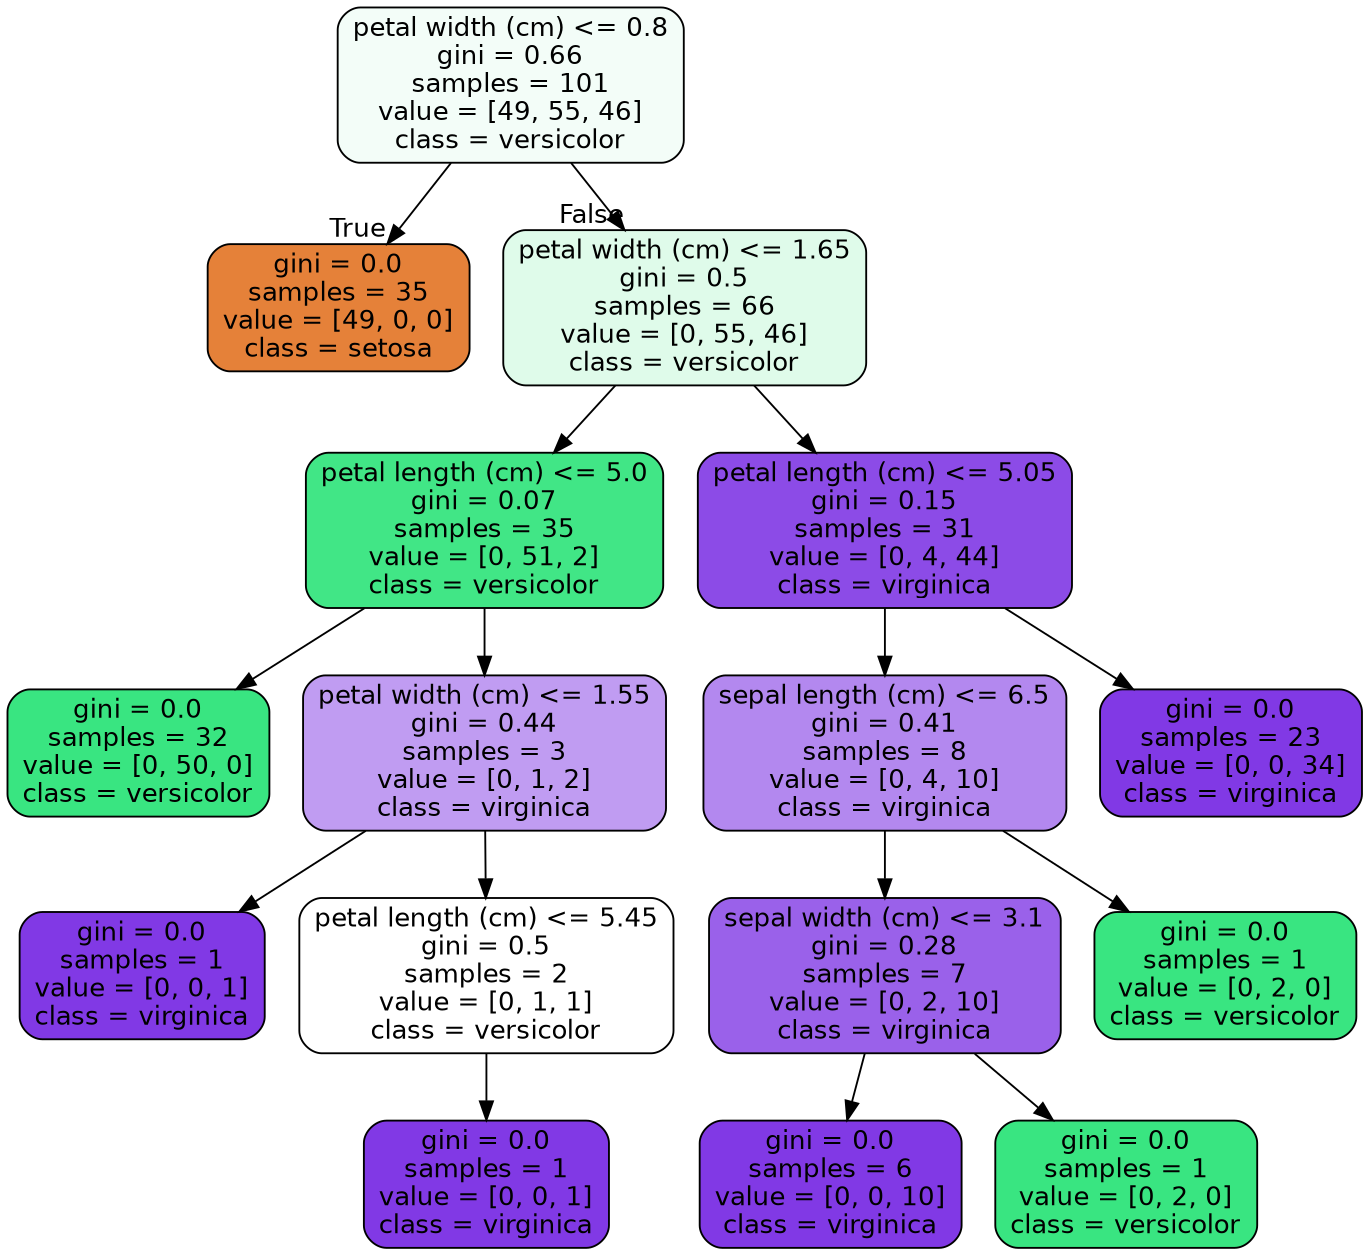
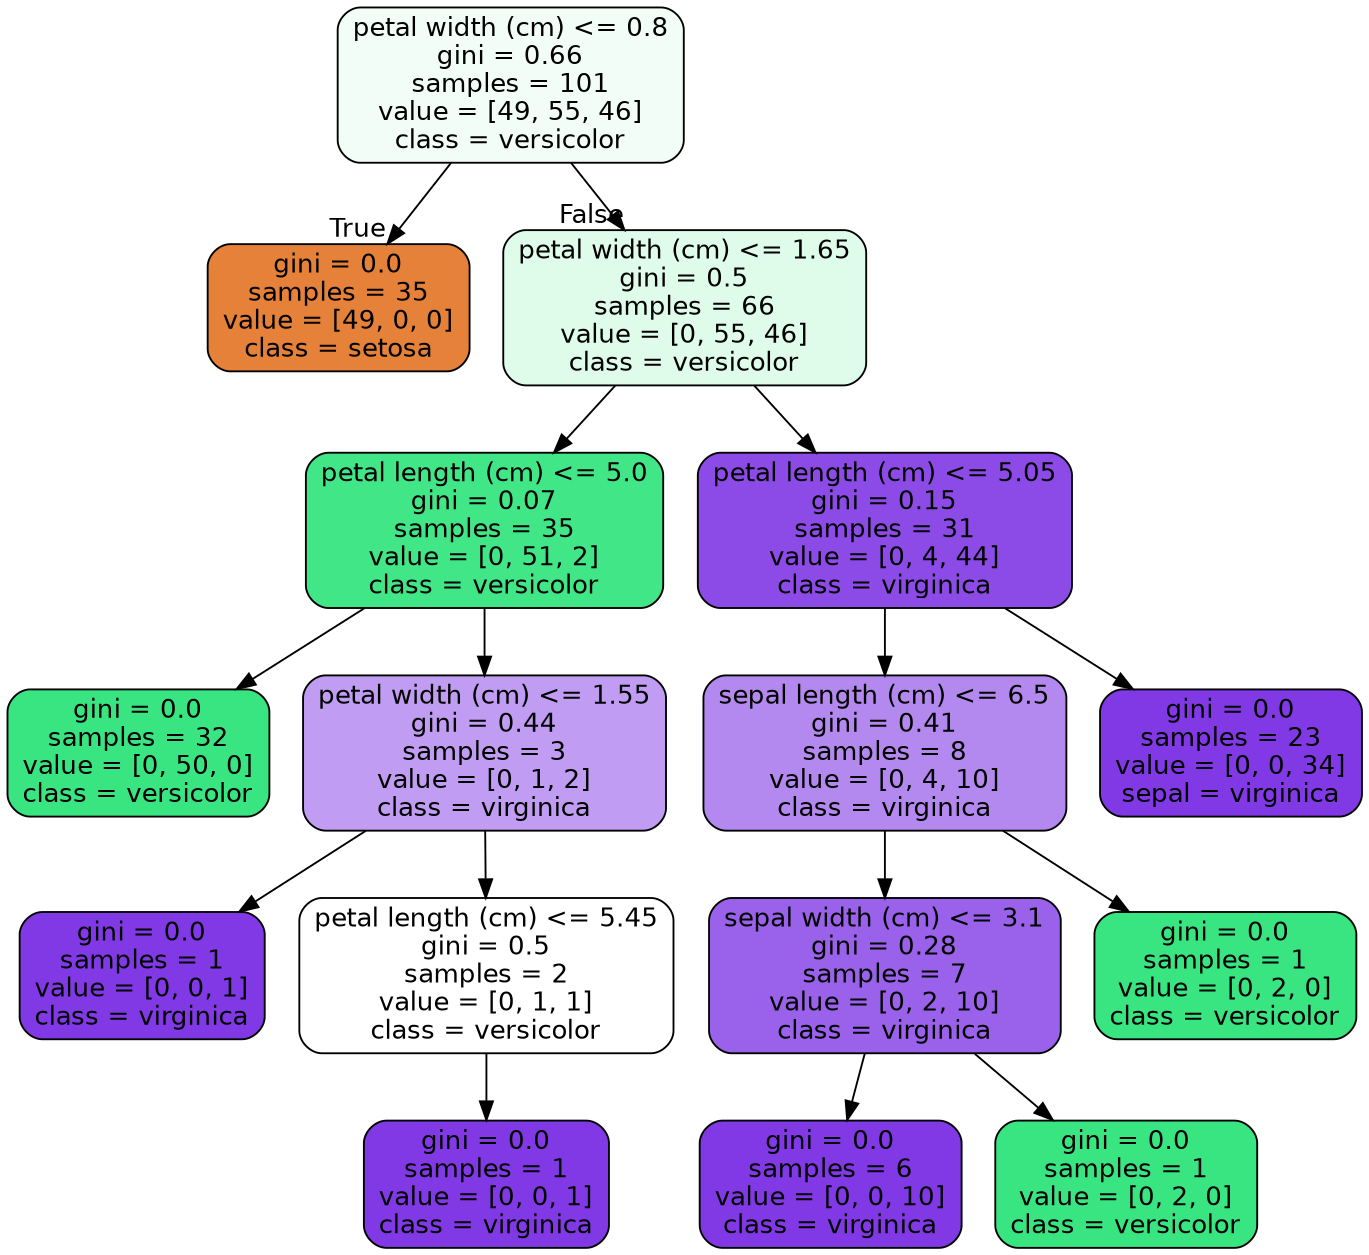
(1231, 753) -> (1231, 753)
